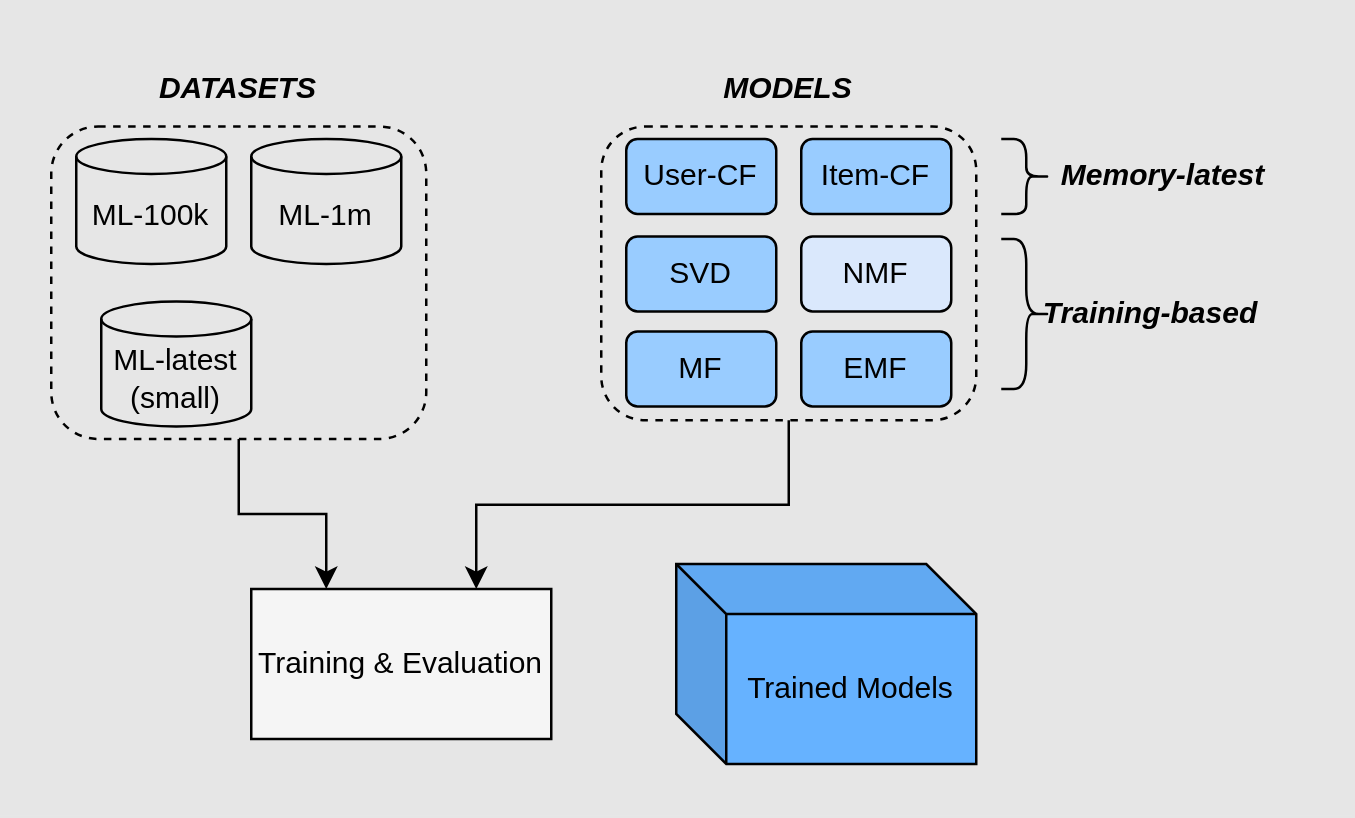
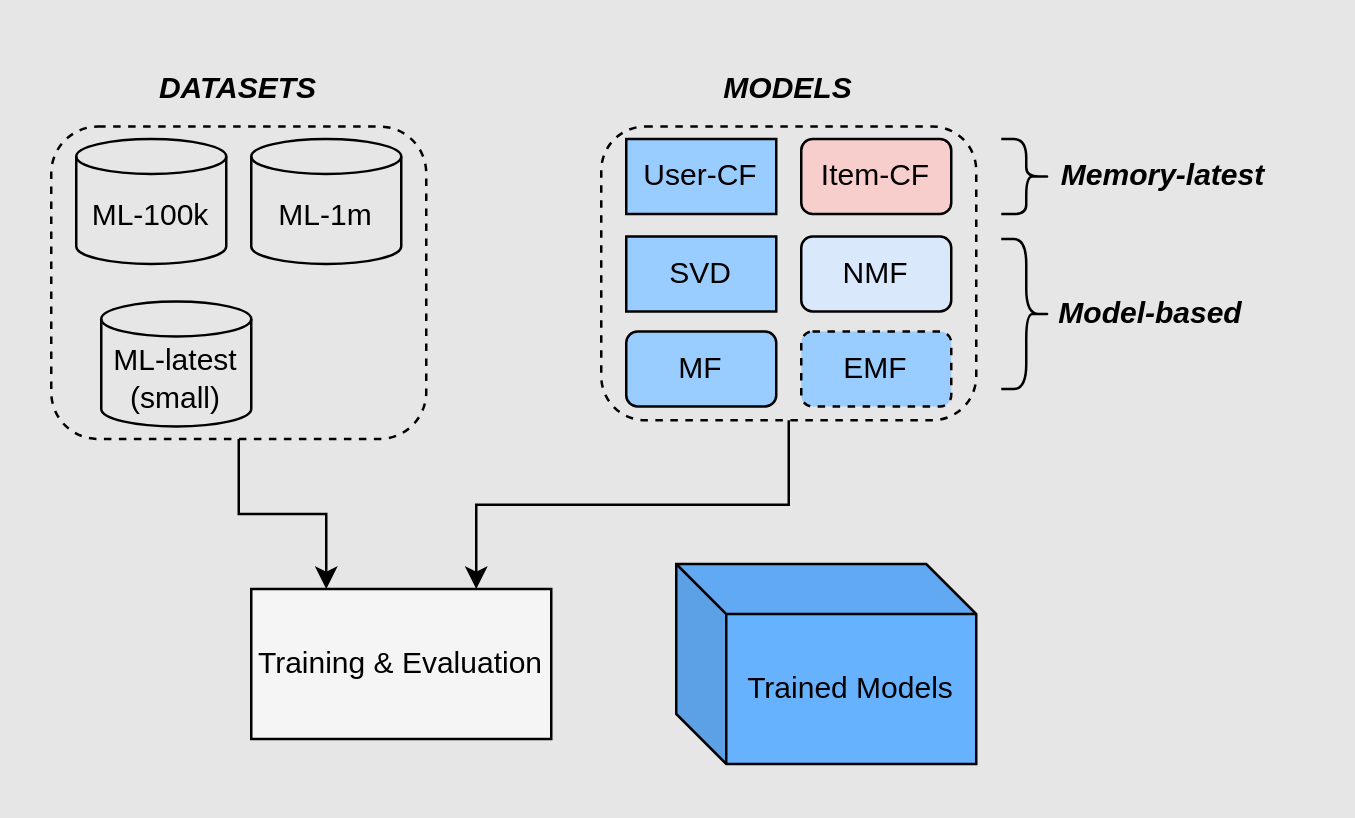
(701, 176) -> (701, 176)
(876, 176) -> (876, 176)
(701, 274) -> (701, 274)
(1151, 314) -> (1151, 314)
(876, 369) -> (876, 369)
